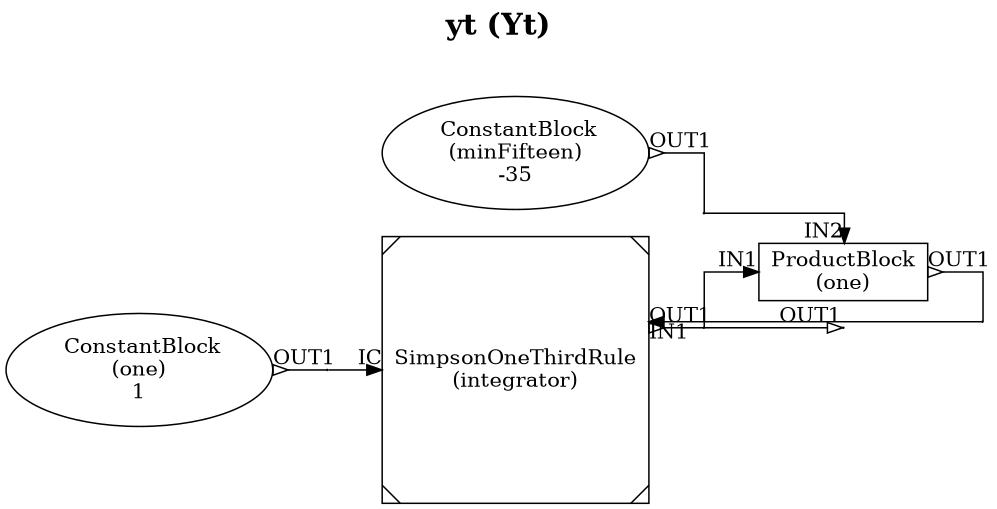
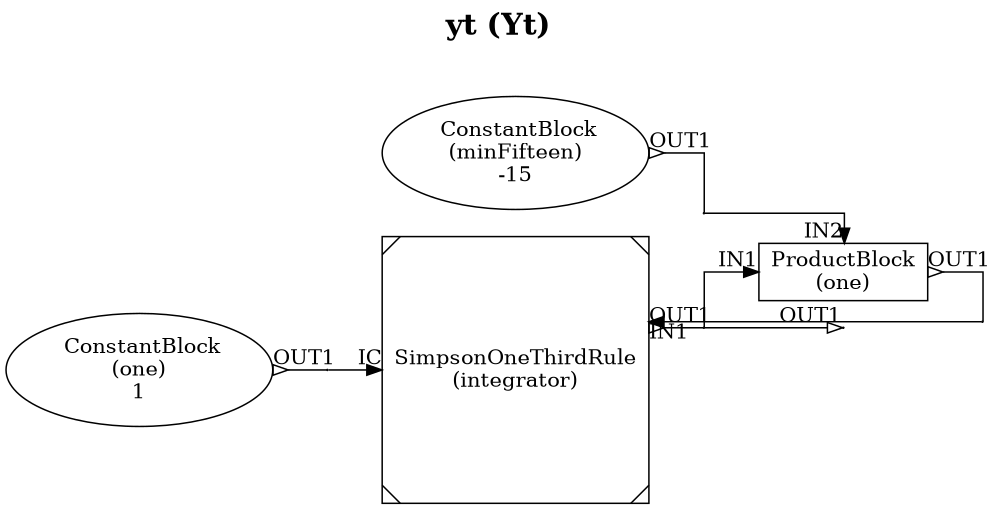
(516, 153) -> (516, 153)
